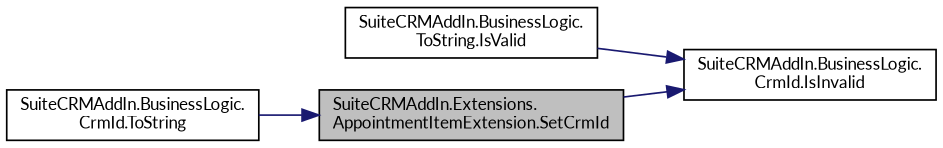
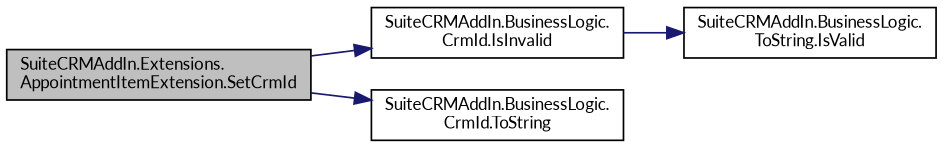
(632, 53) -> (645, 33)
(280, 115) -> (333, 96)
